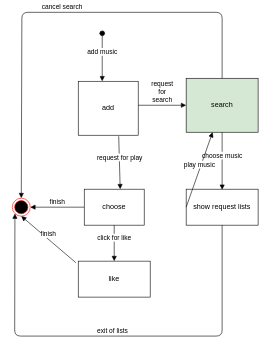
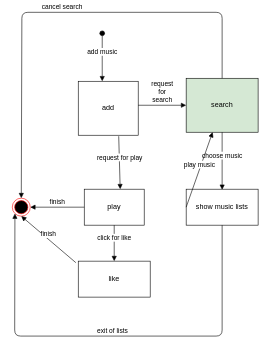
(114, 207) -> (114, 207)
(222, 207) -> (222, 207)
